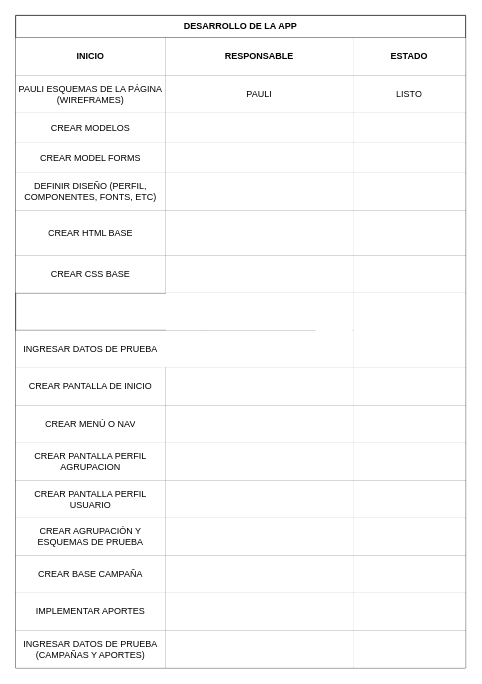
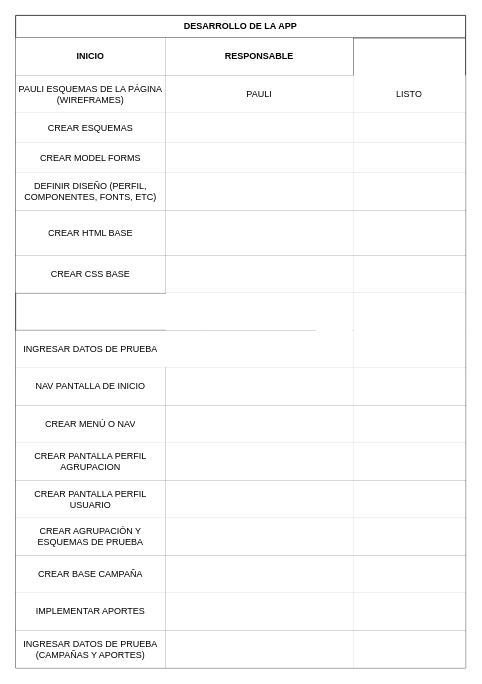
(409, 57) -> none
(90, 128) -> (90, 128)
(90, 387) -> (90, 387)
